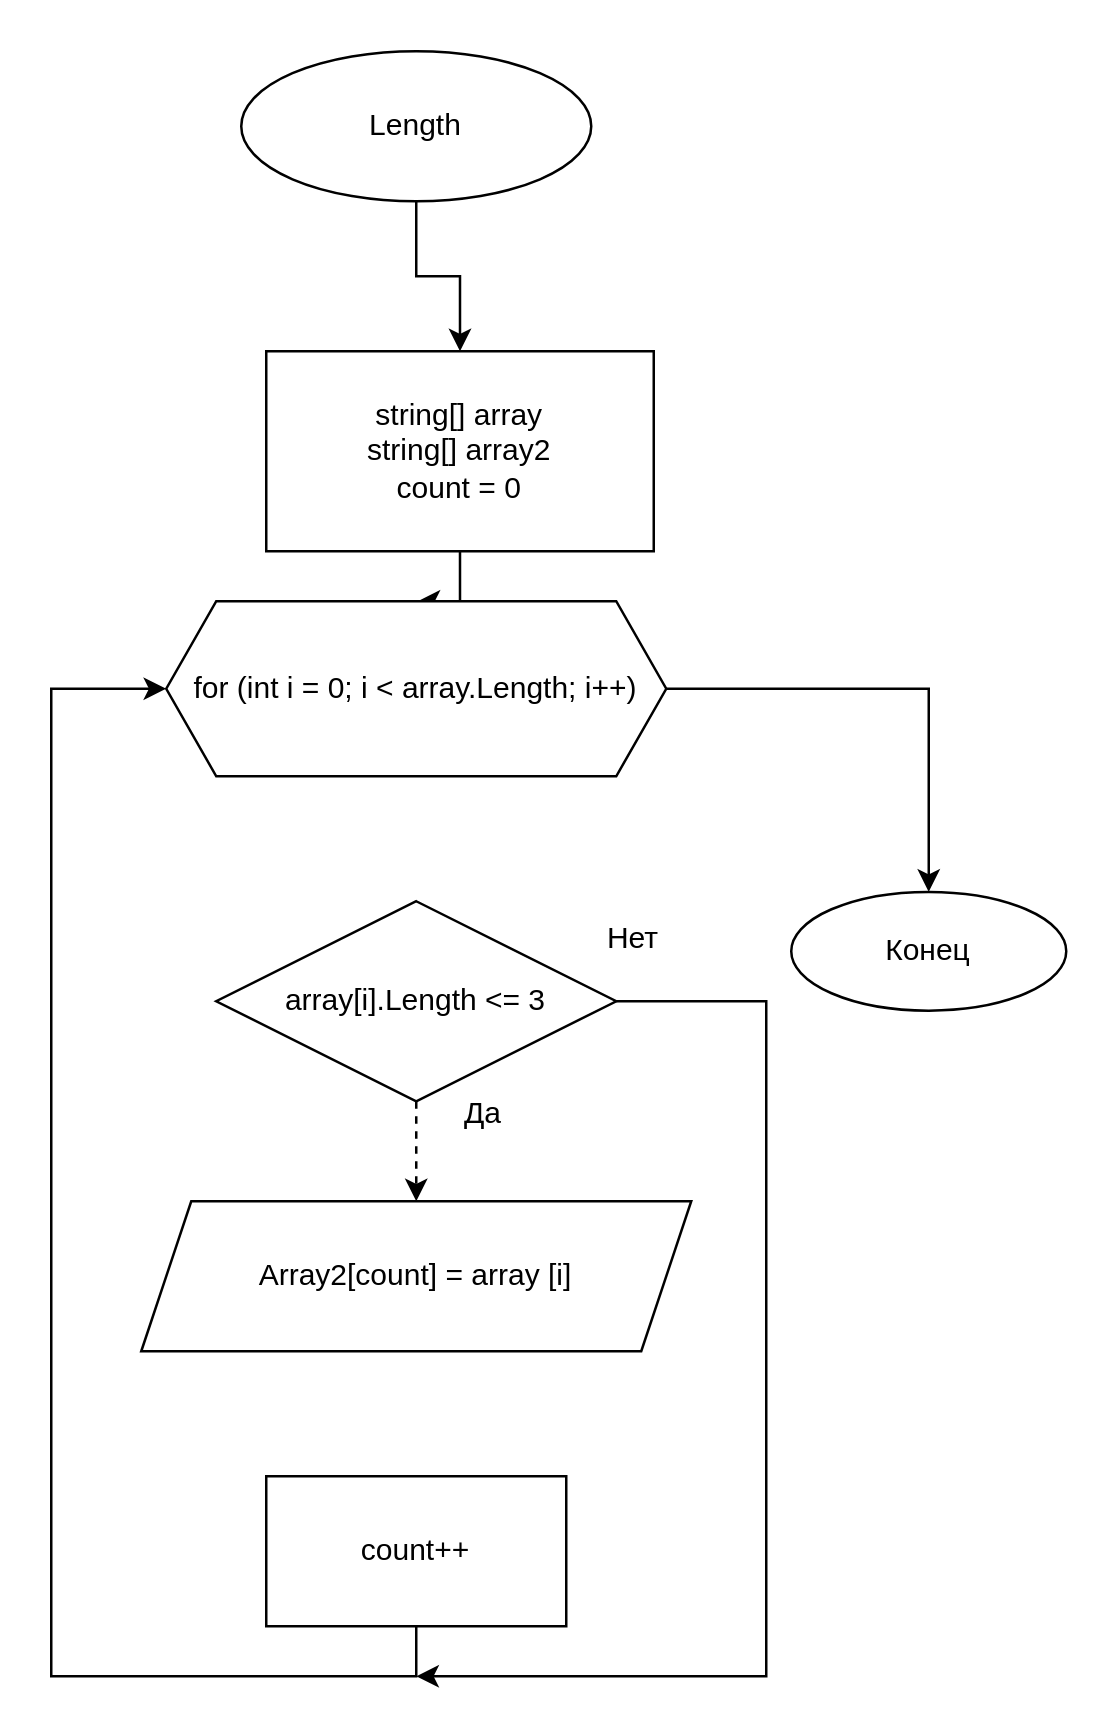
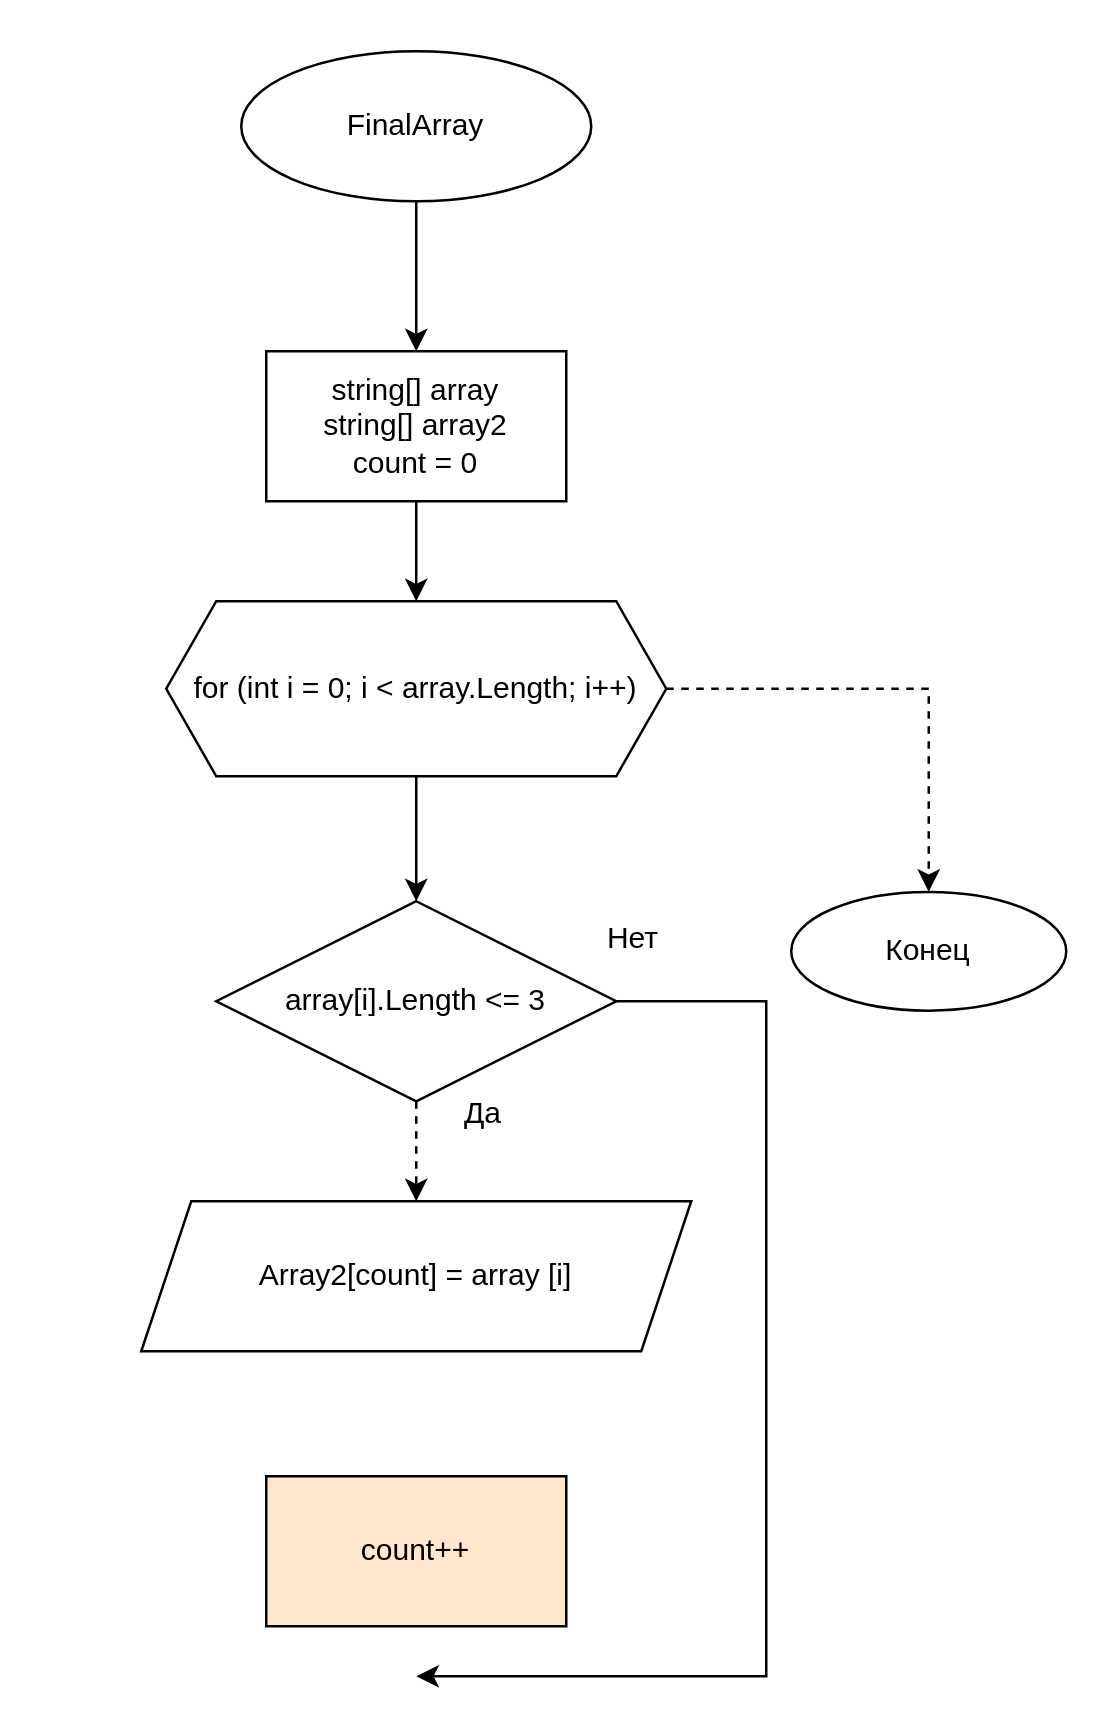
(416, 126) -> (416, 126)
(460, 451) -> (416, 426)
(892, 689) -> (892, 689)
none -> (416, 830)
(51, 1341) -> none
(416, 1551) -> (416, 1551)
